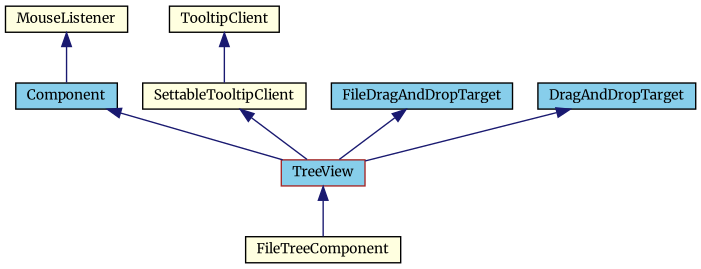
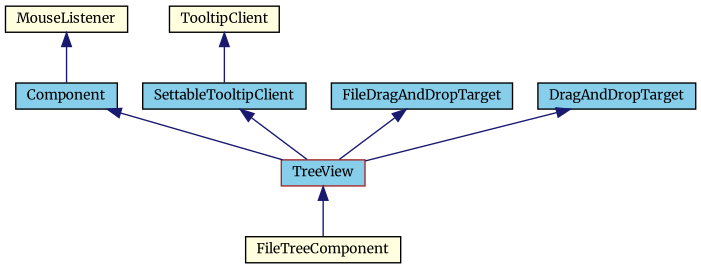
(224, 96) -> (224, 96)
